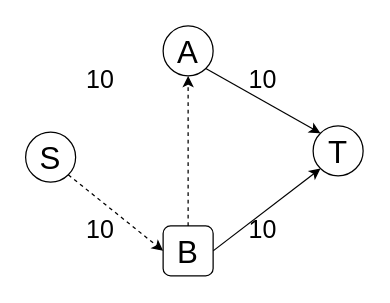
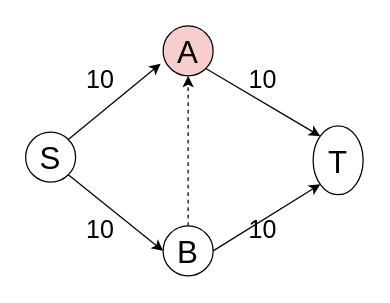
(188, 51) -> (188, 51)
none -> (111, 104)
(338, 151) -> (338, 160)
(113, 210) -> (113, 210)
(188, 251) -> (188, 251)
